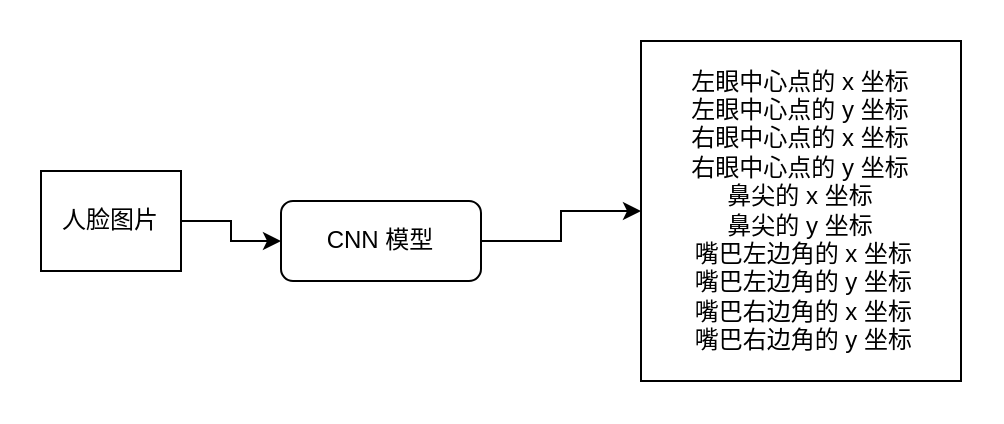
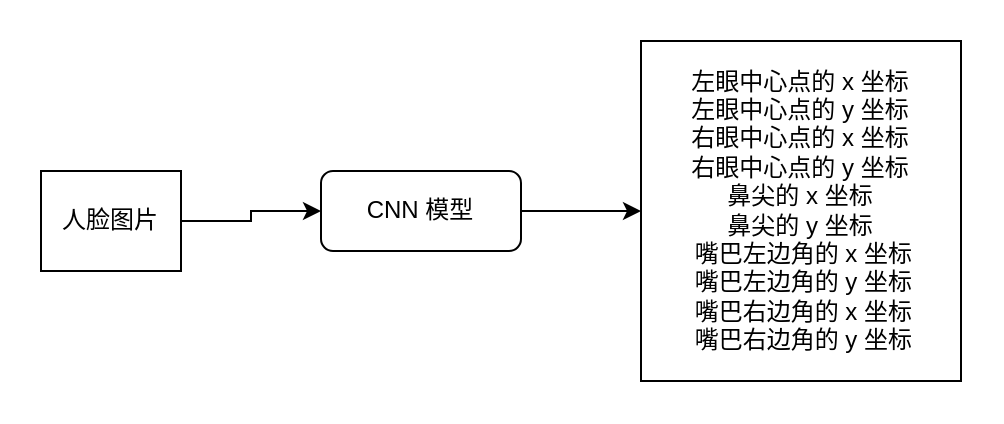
(381, 241) -> (421, 211)
